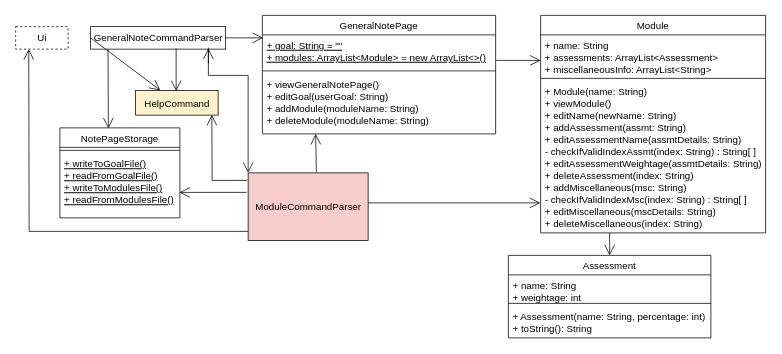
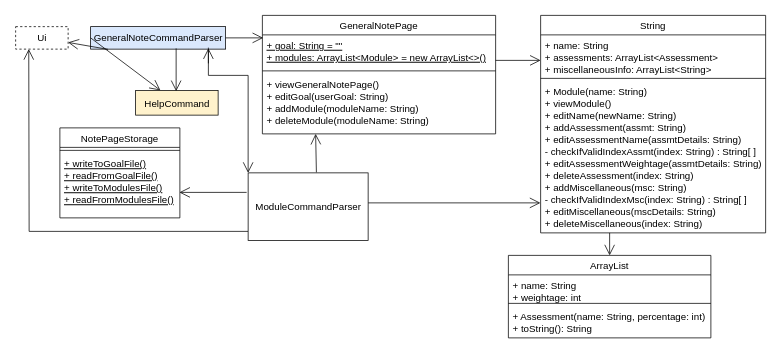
(653, 26) -> (653, 26)
(158, 38) -> (158, 38)
(108, 90) -> (86, 46)
(220, 180) -> none
(308, 207) -> (308, 207)
(609, 266) -> (609, 266)
